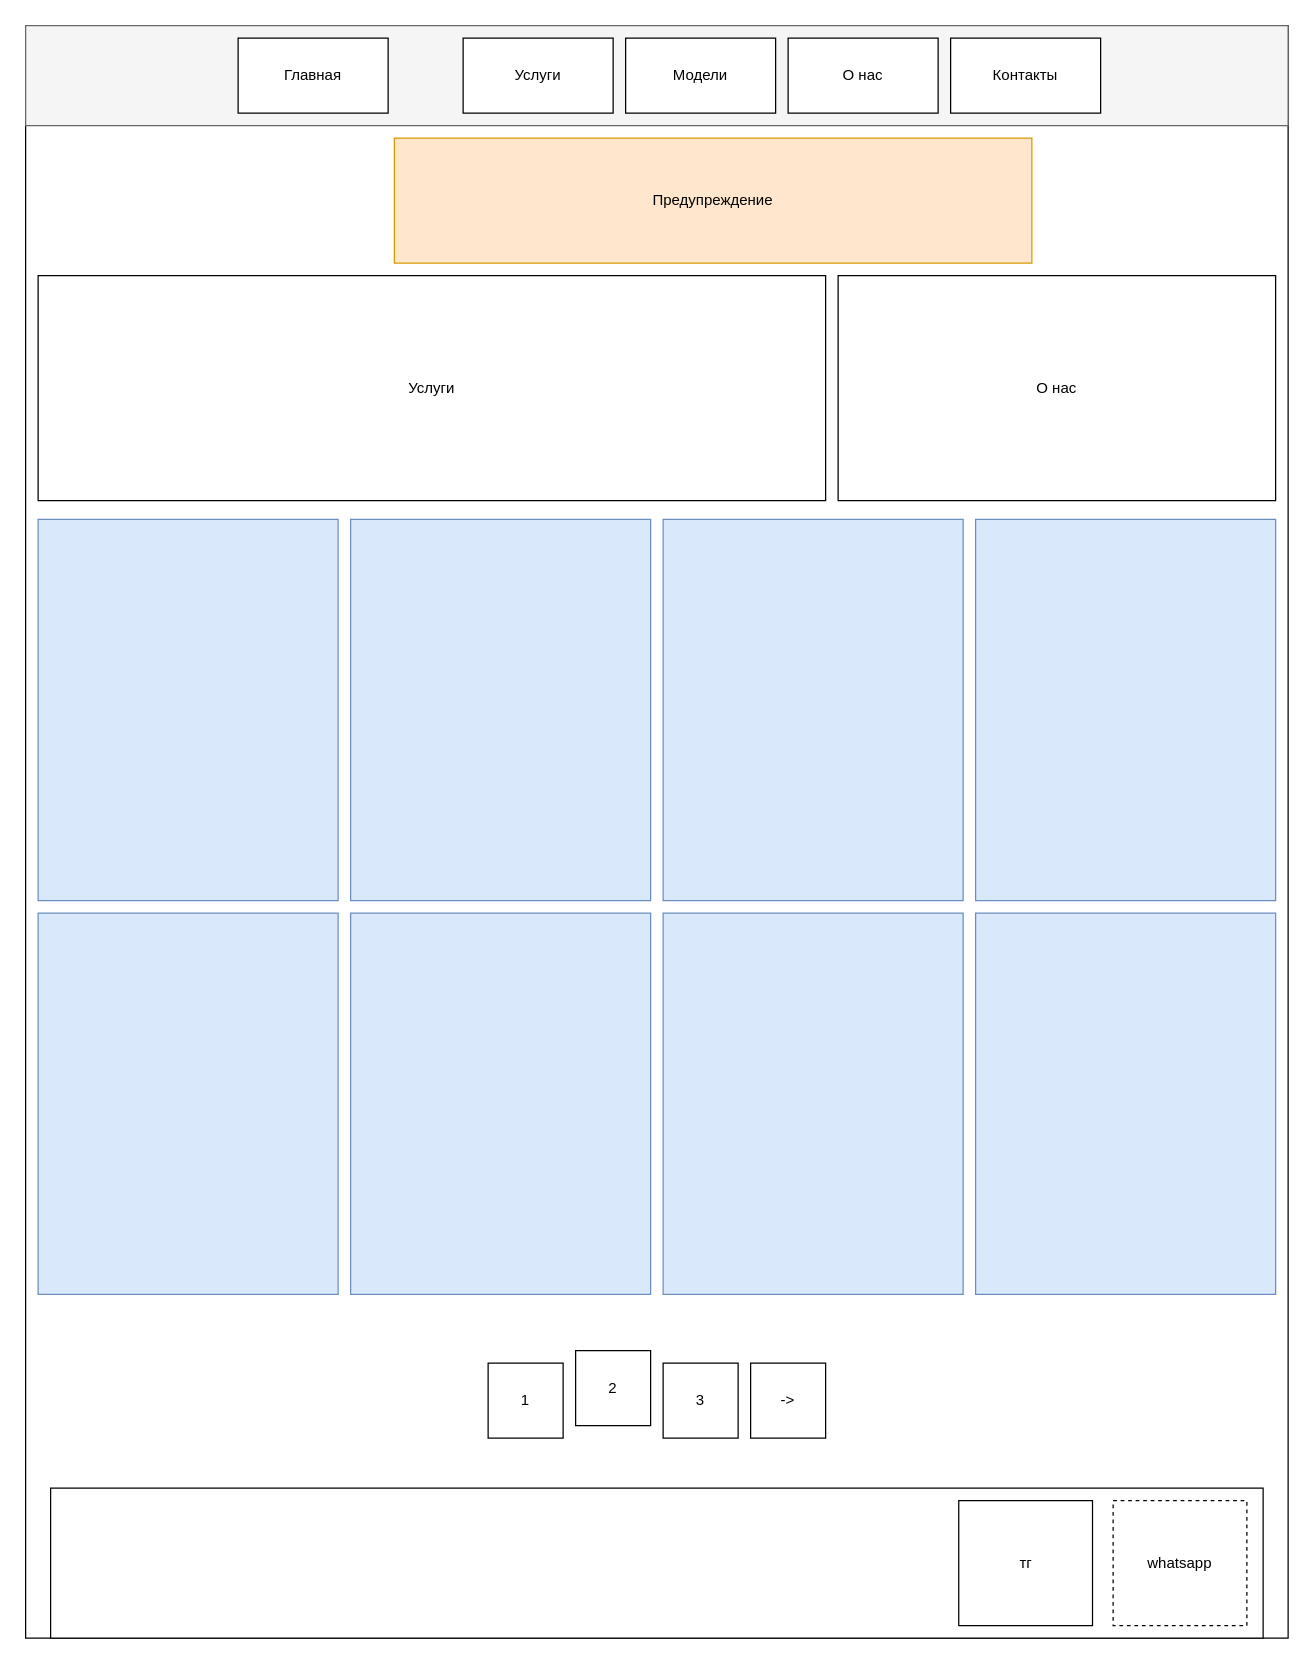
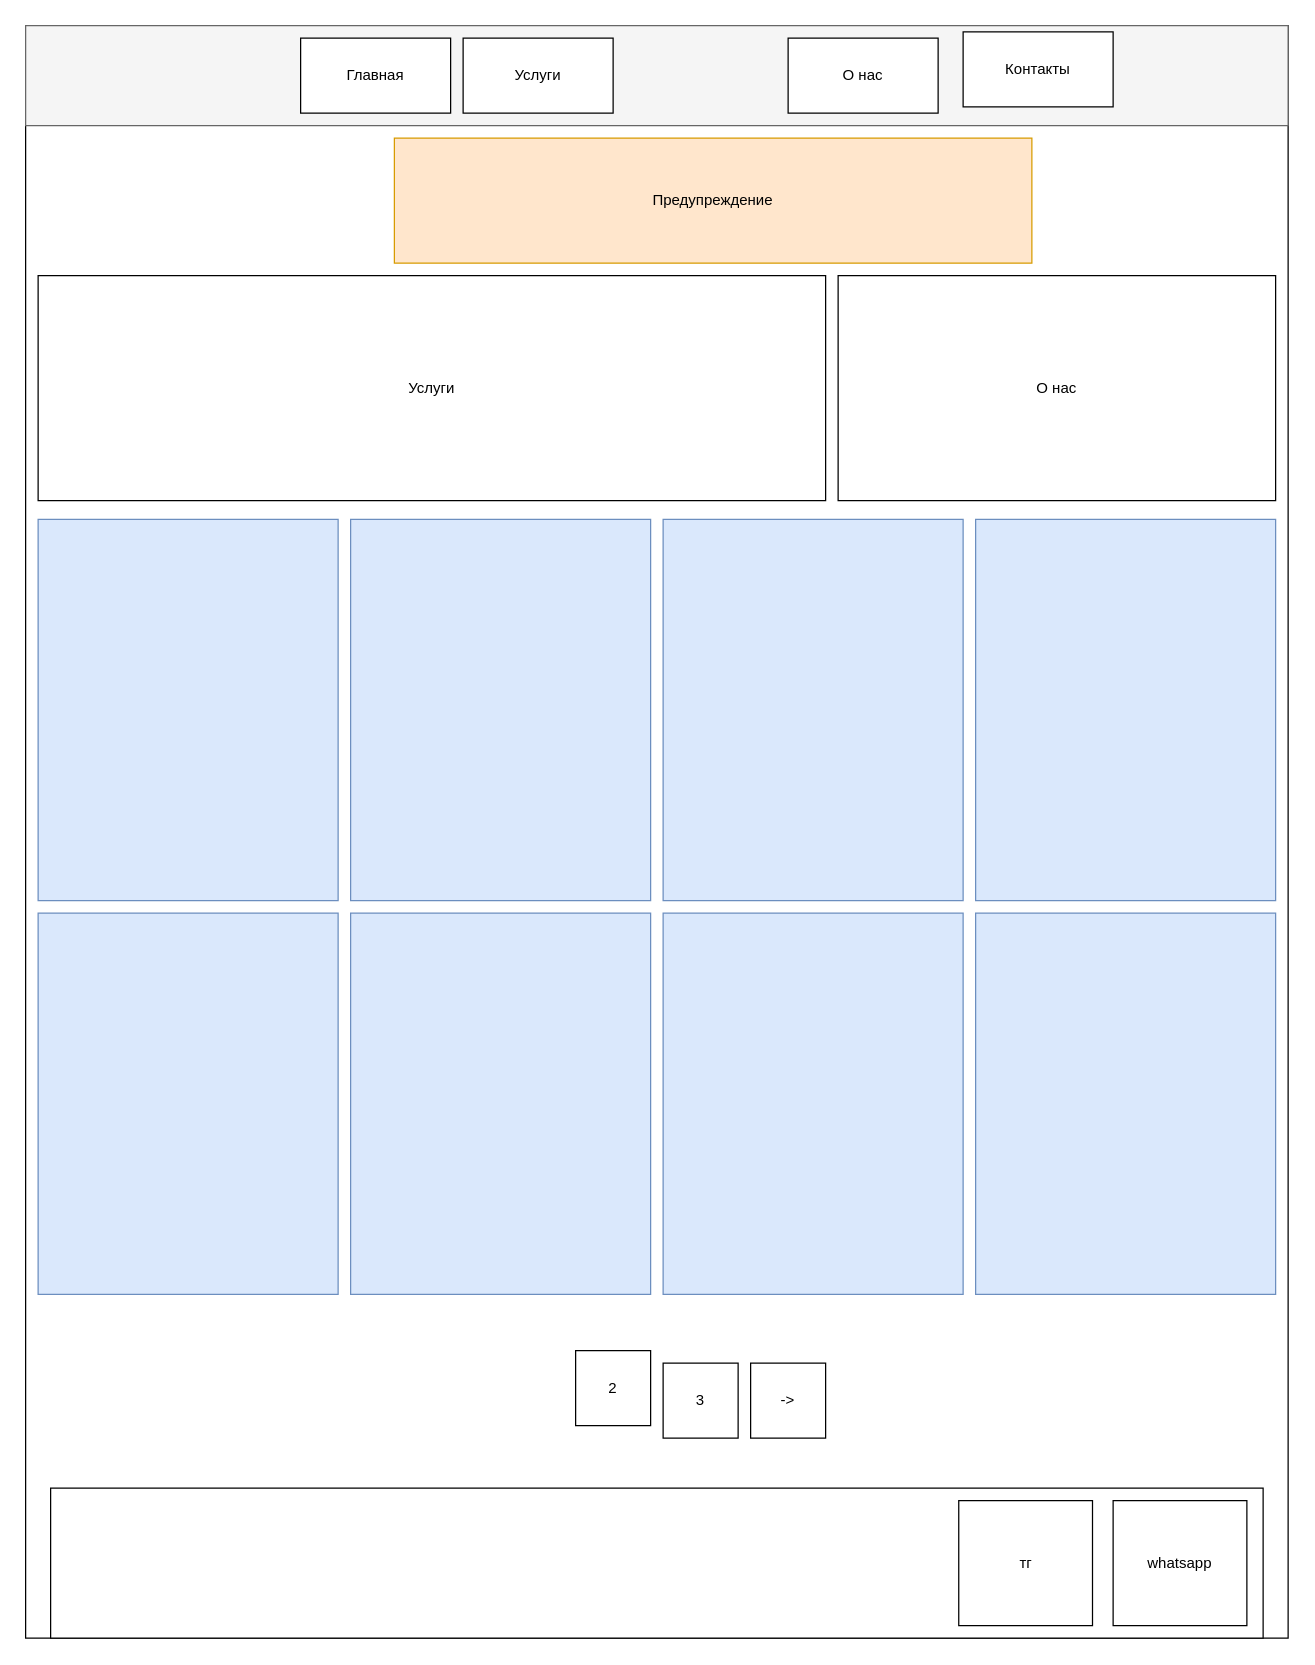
(313, 76) -> (376, 76)
(701, 76) -> none
(1026, 76) -> (1038, 69)
(526, 1401) -> none
(1180, 1563) -> (1180, 1563)
